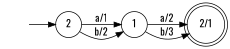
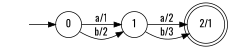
(69, 25) -> (69, 25)
